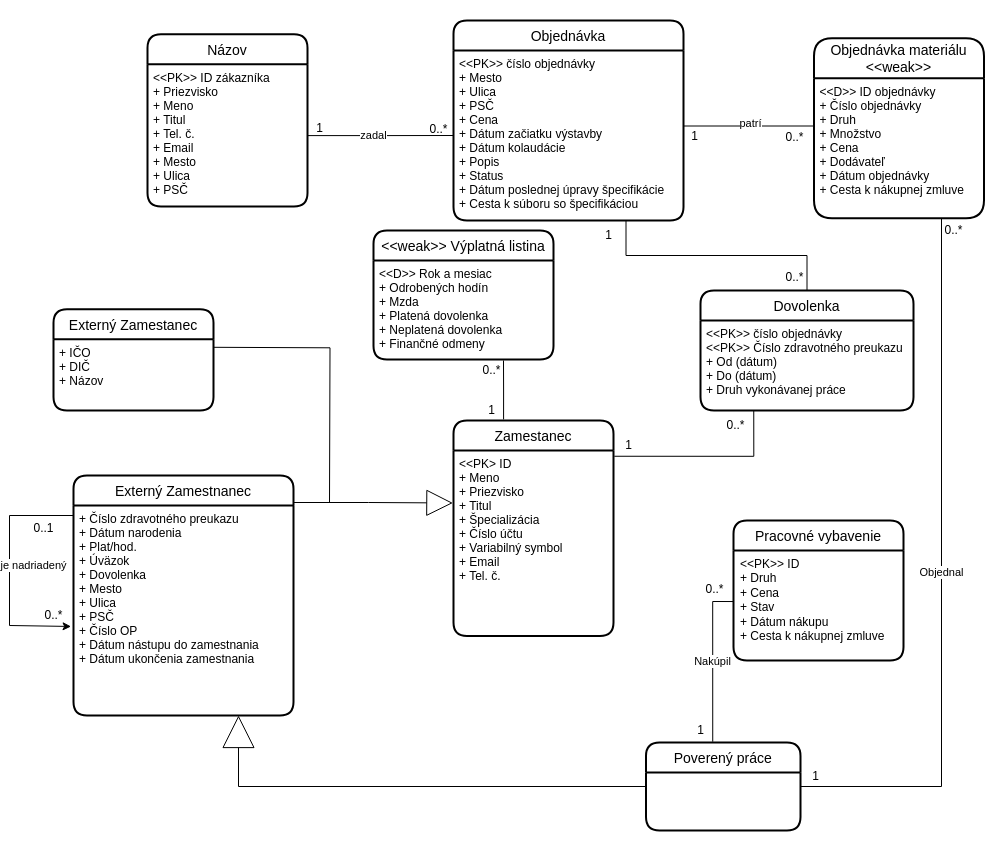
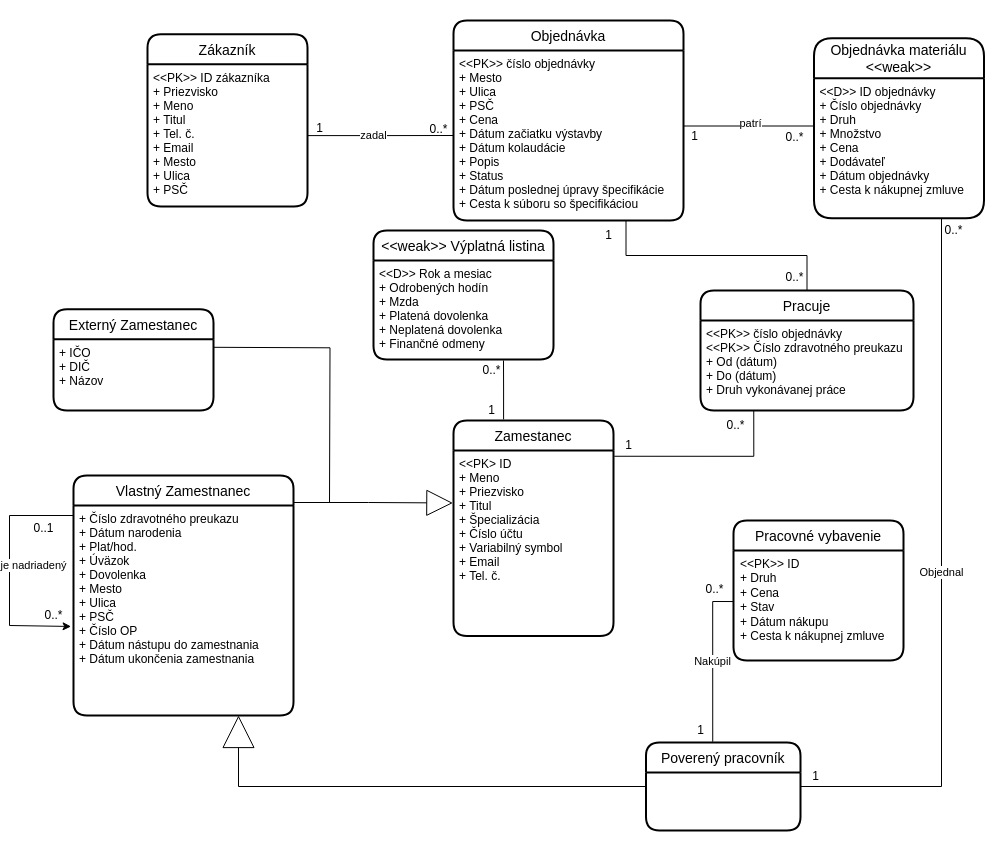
(227, 50) -> (227, 50)
(807, 306) -> (807, 306)
(183, 491) -> (183, 491)
(723, 758) -> (723, 758)
